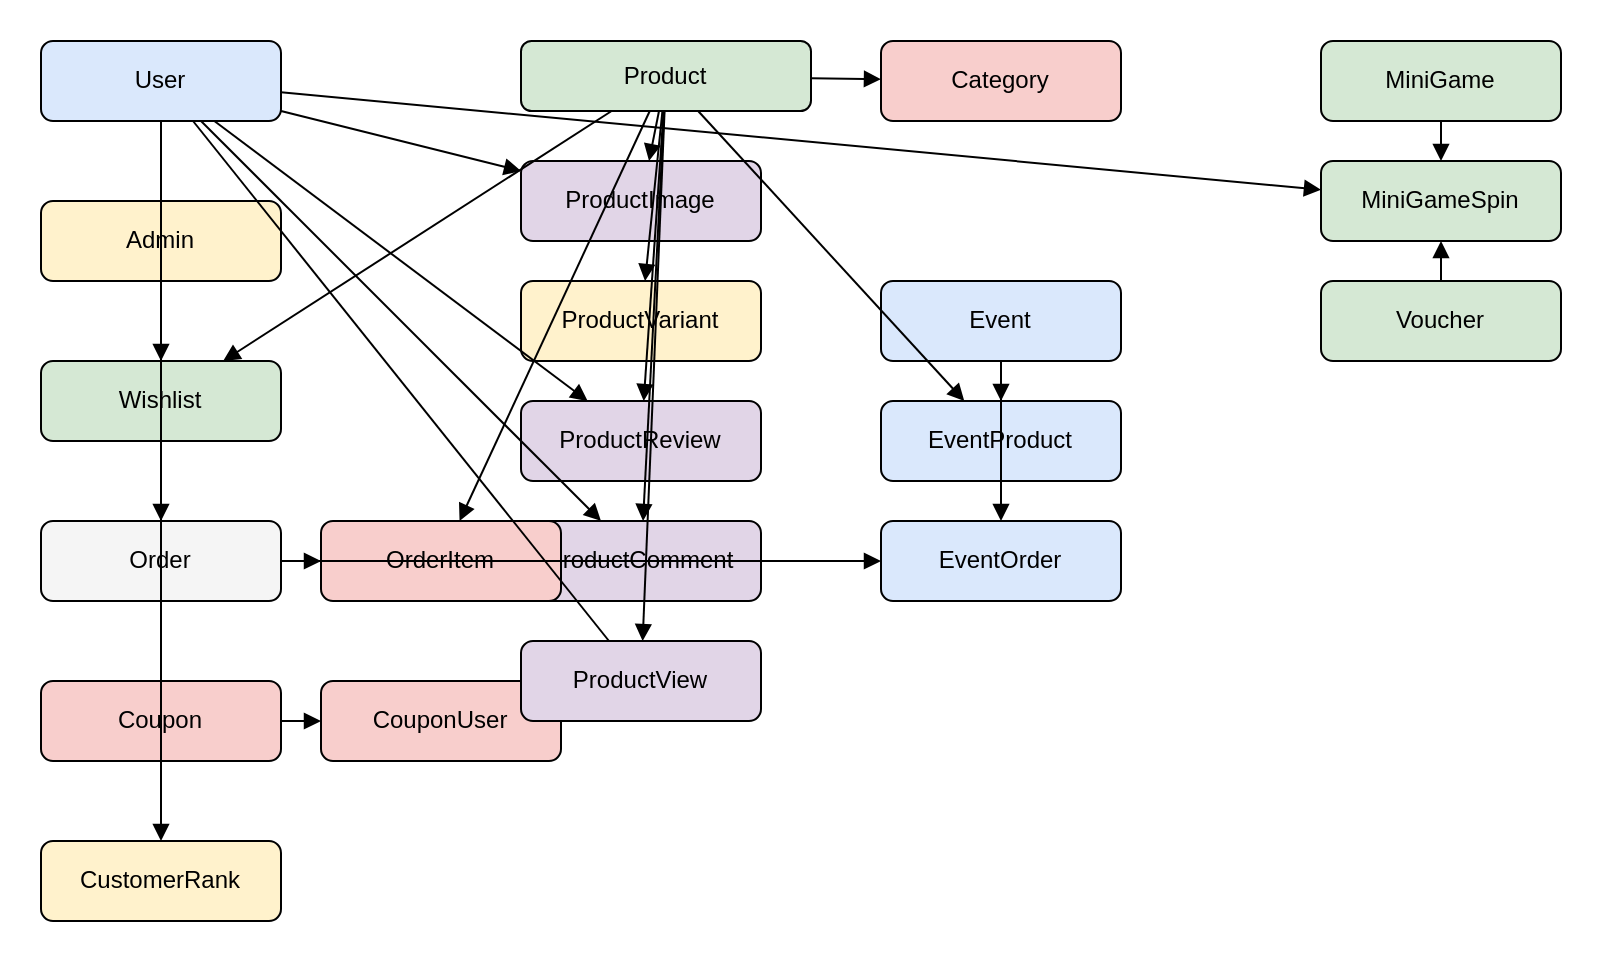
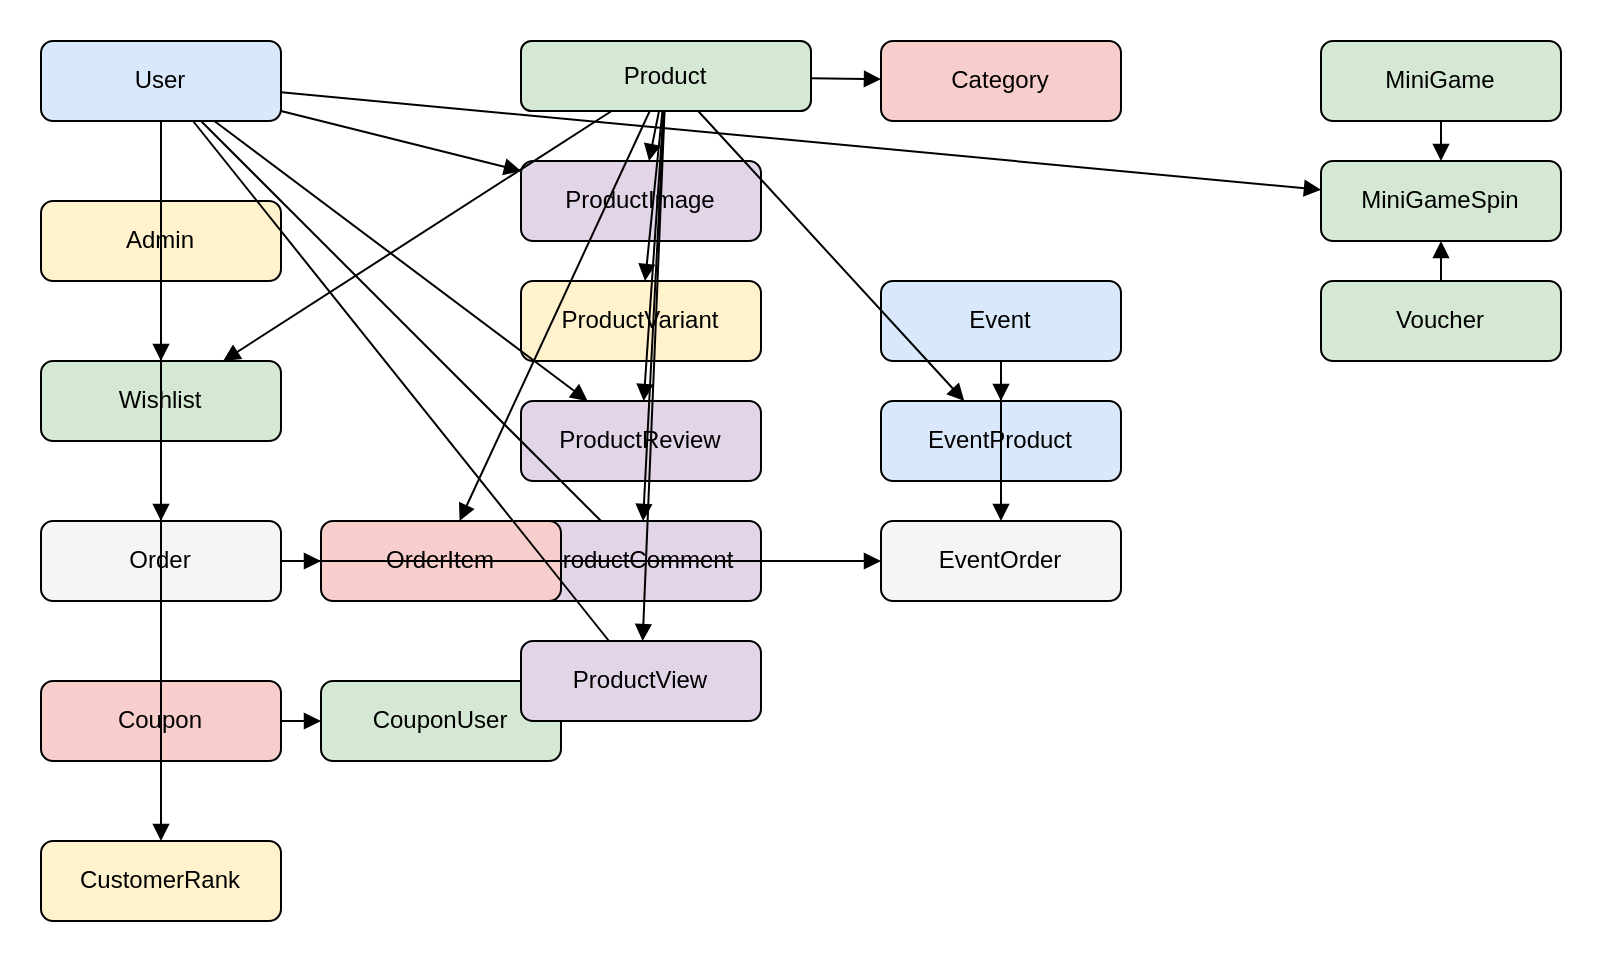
(589, 509) -> (593, 513)
(1001, 561) -> (1001, 561)
(441, 721) -> (441, 721)
